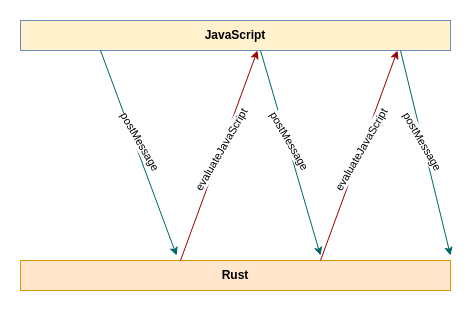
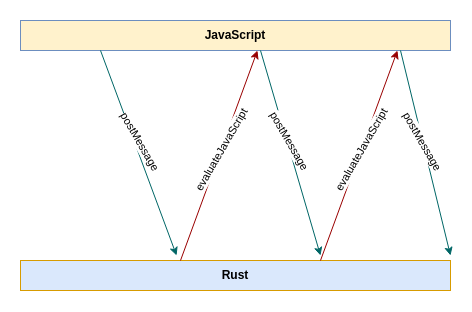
(236, 276) -> (236, 276)
